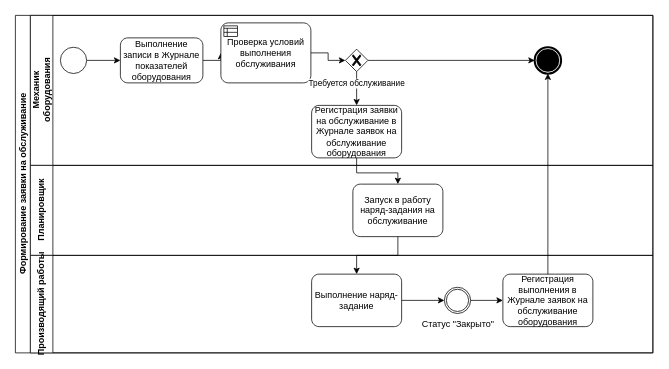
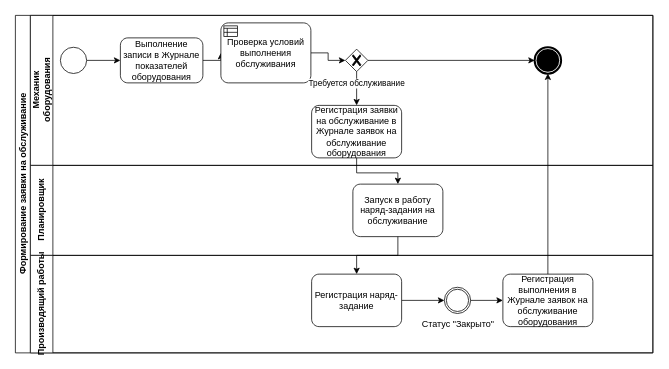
(357, 300) -> (357, 300)
